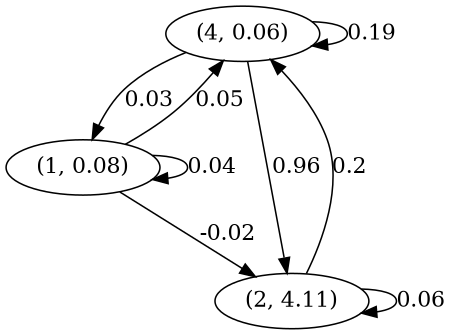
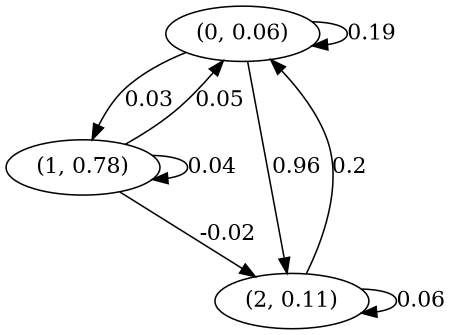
(243, 34) -> (243, 34)
(83, 167) -> (83, 167)
(292, 301) -> (292, 301)
